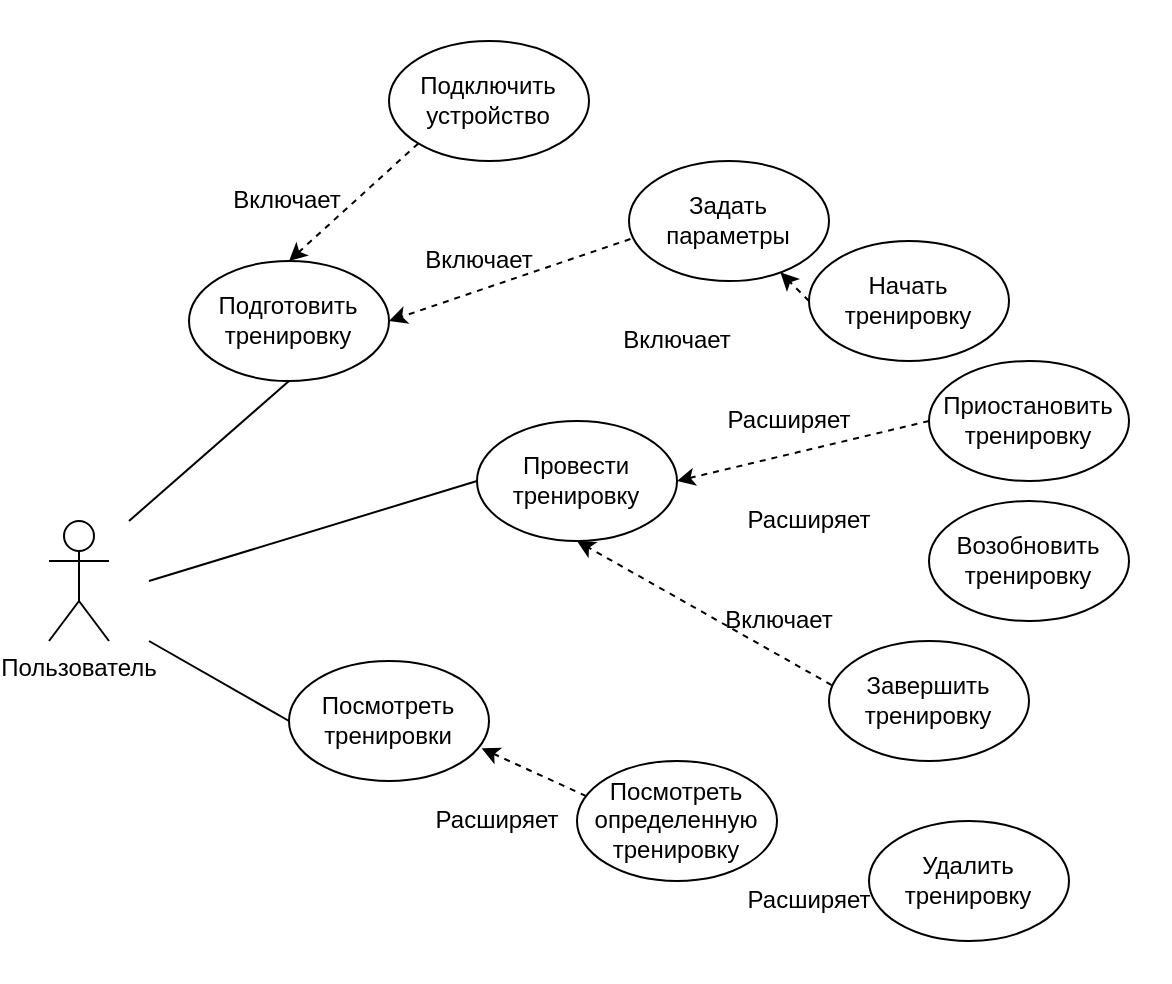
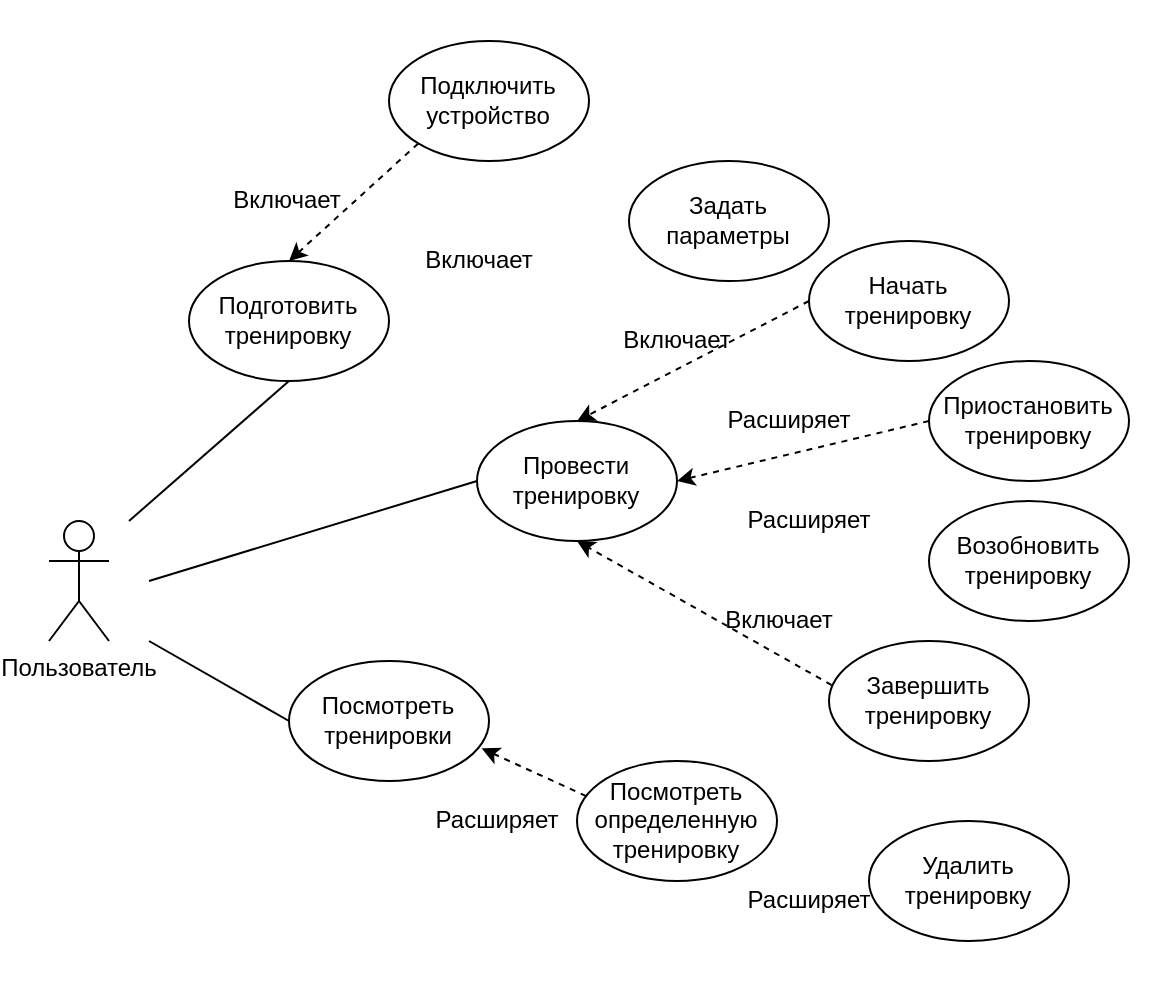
(516, 278) -> none
(800, 292) -> (699, 358)
